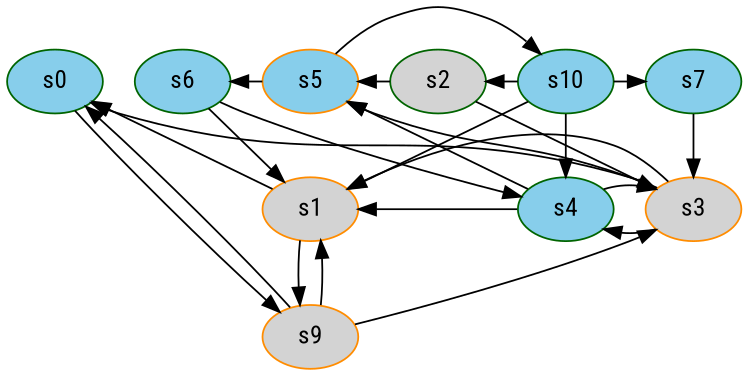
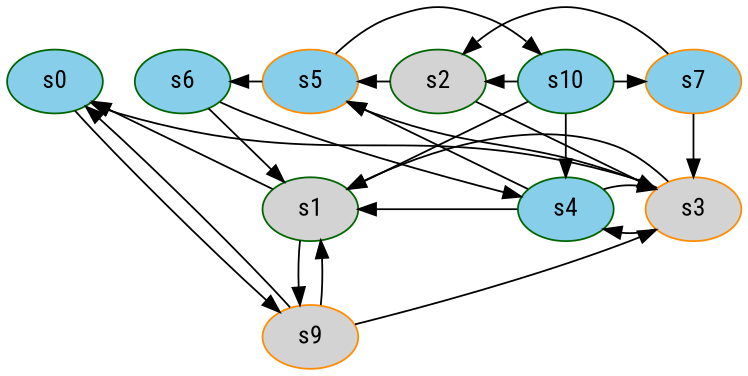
none -> (575, 8)
(693, 82) -> (693, 82)
(310, 209) -> (310, 209)
